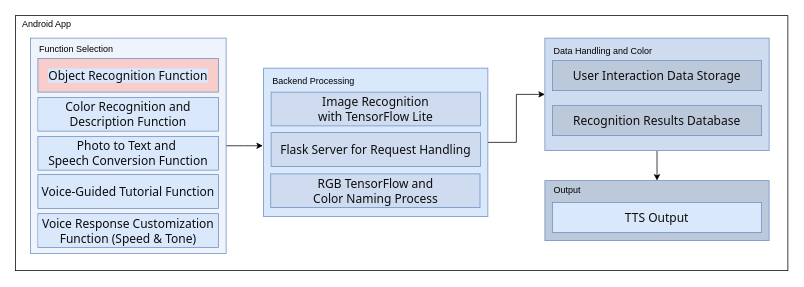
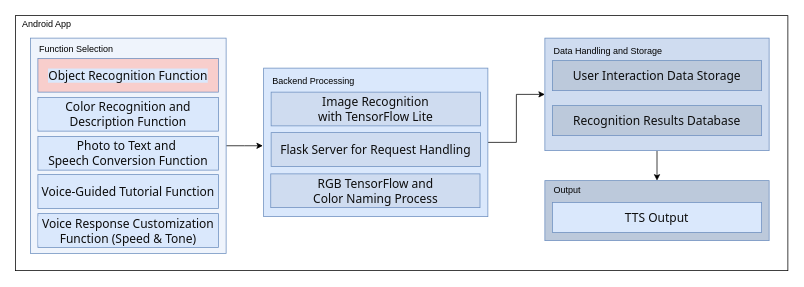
(605, 51) -> (611, 51)
